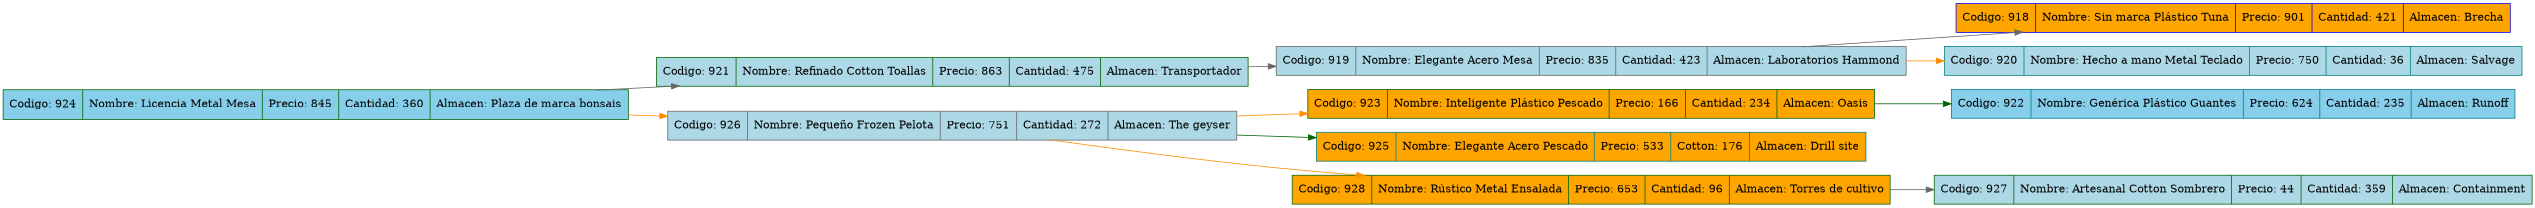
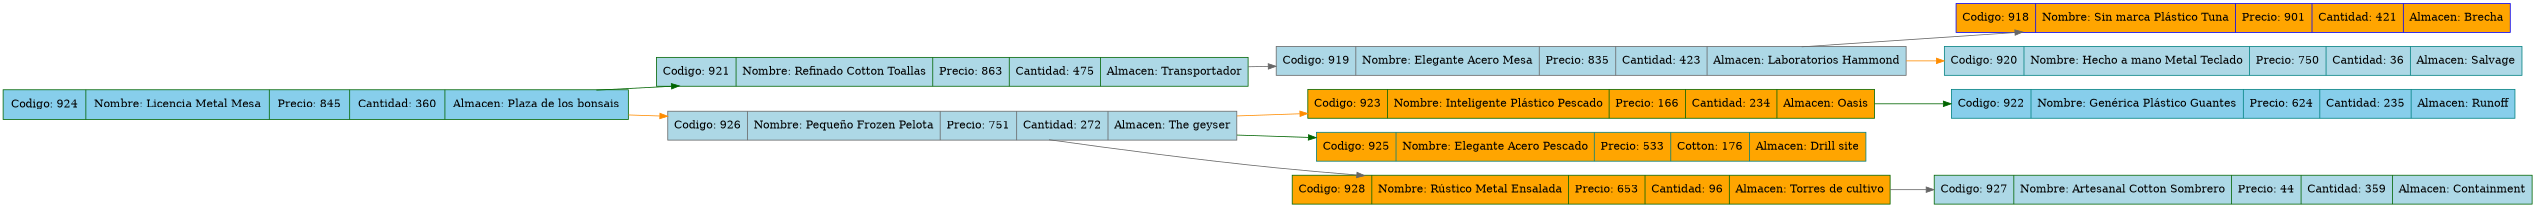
(634, 88) -> (634, 88)
(529, 104) -> (537, 104)
(1203, 160) -> (1203, 160)
